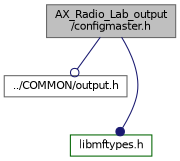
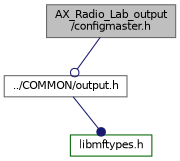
(138, 82) -> (86, 113)
